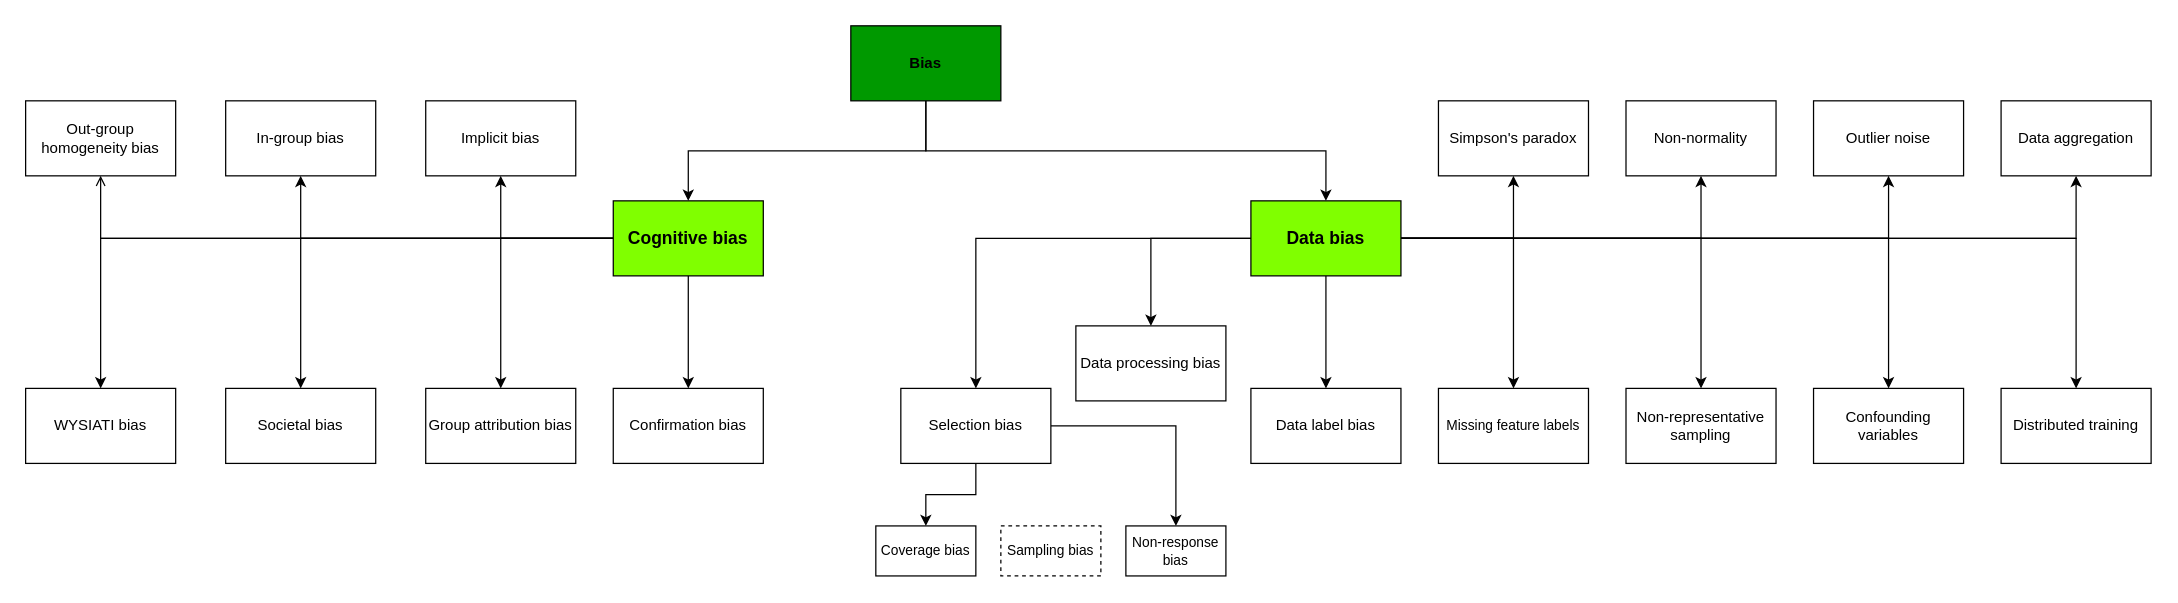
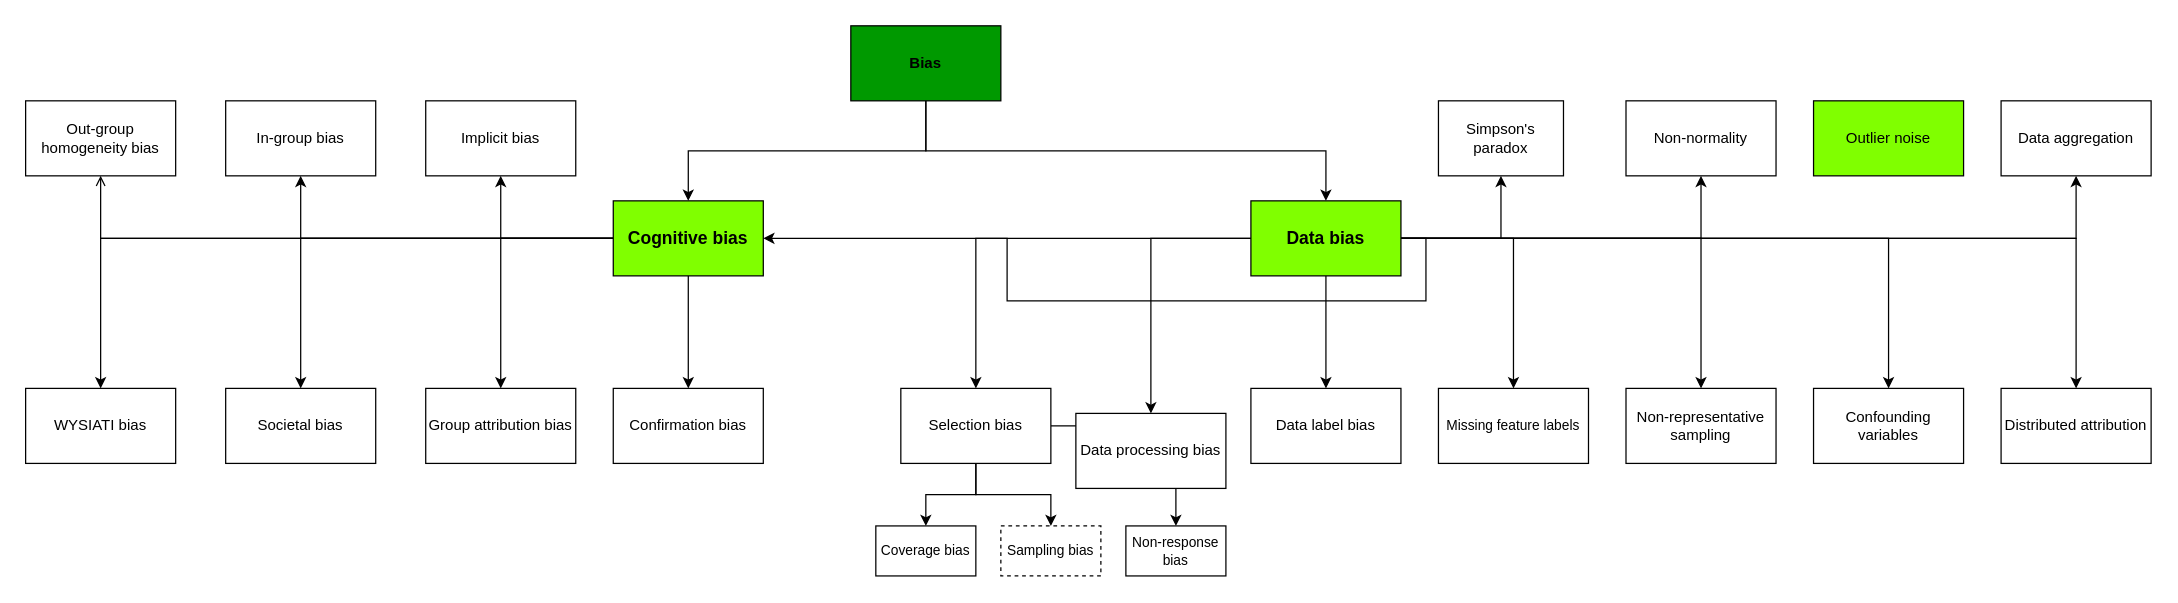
(1513, 138) -> (1501, 138)
(1888, 138) -> (1888, 138)
(1888, 210) -> (1216, 301)
(1151, 363) -> (1151, 451)
(2076, 426) -> (2076, 426)
none -> (1026, 494)
